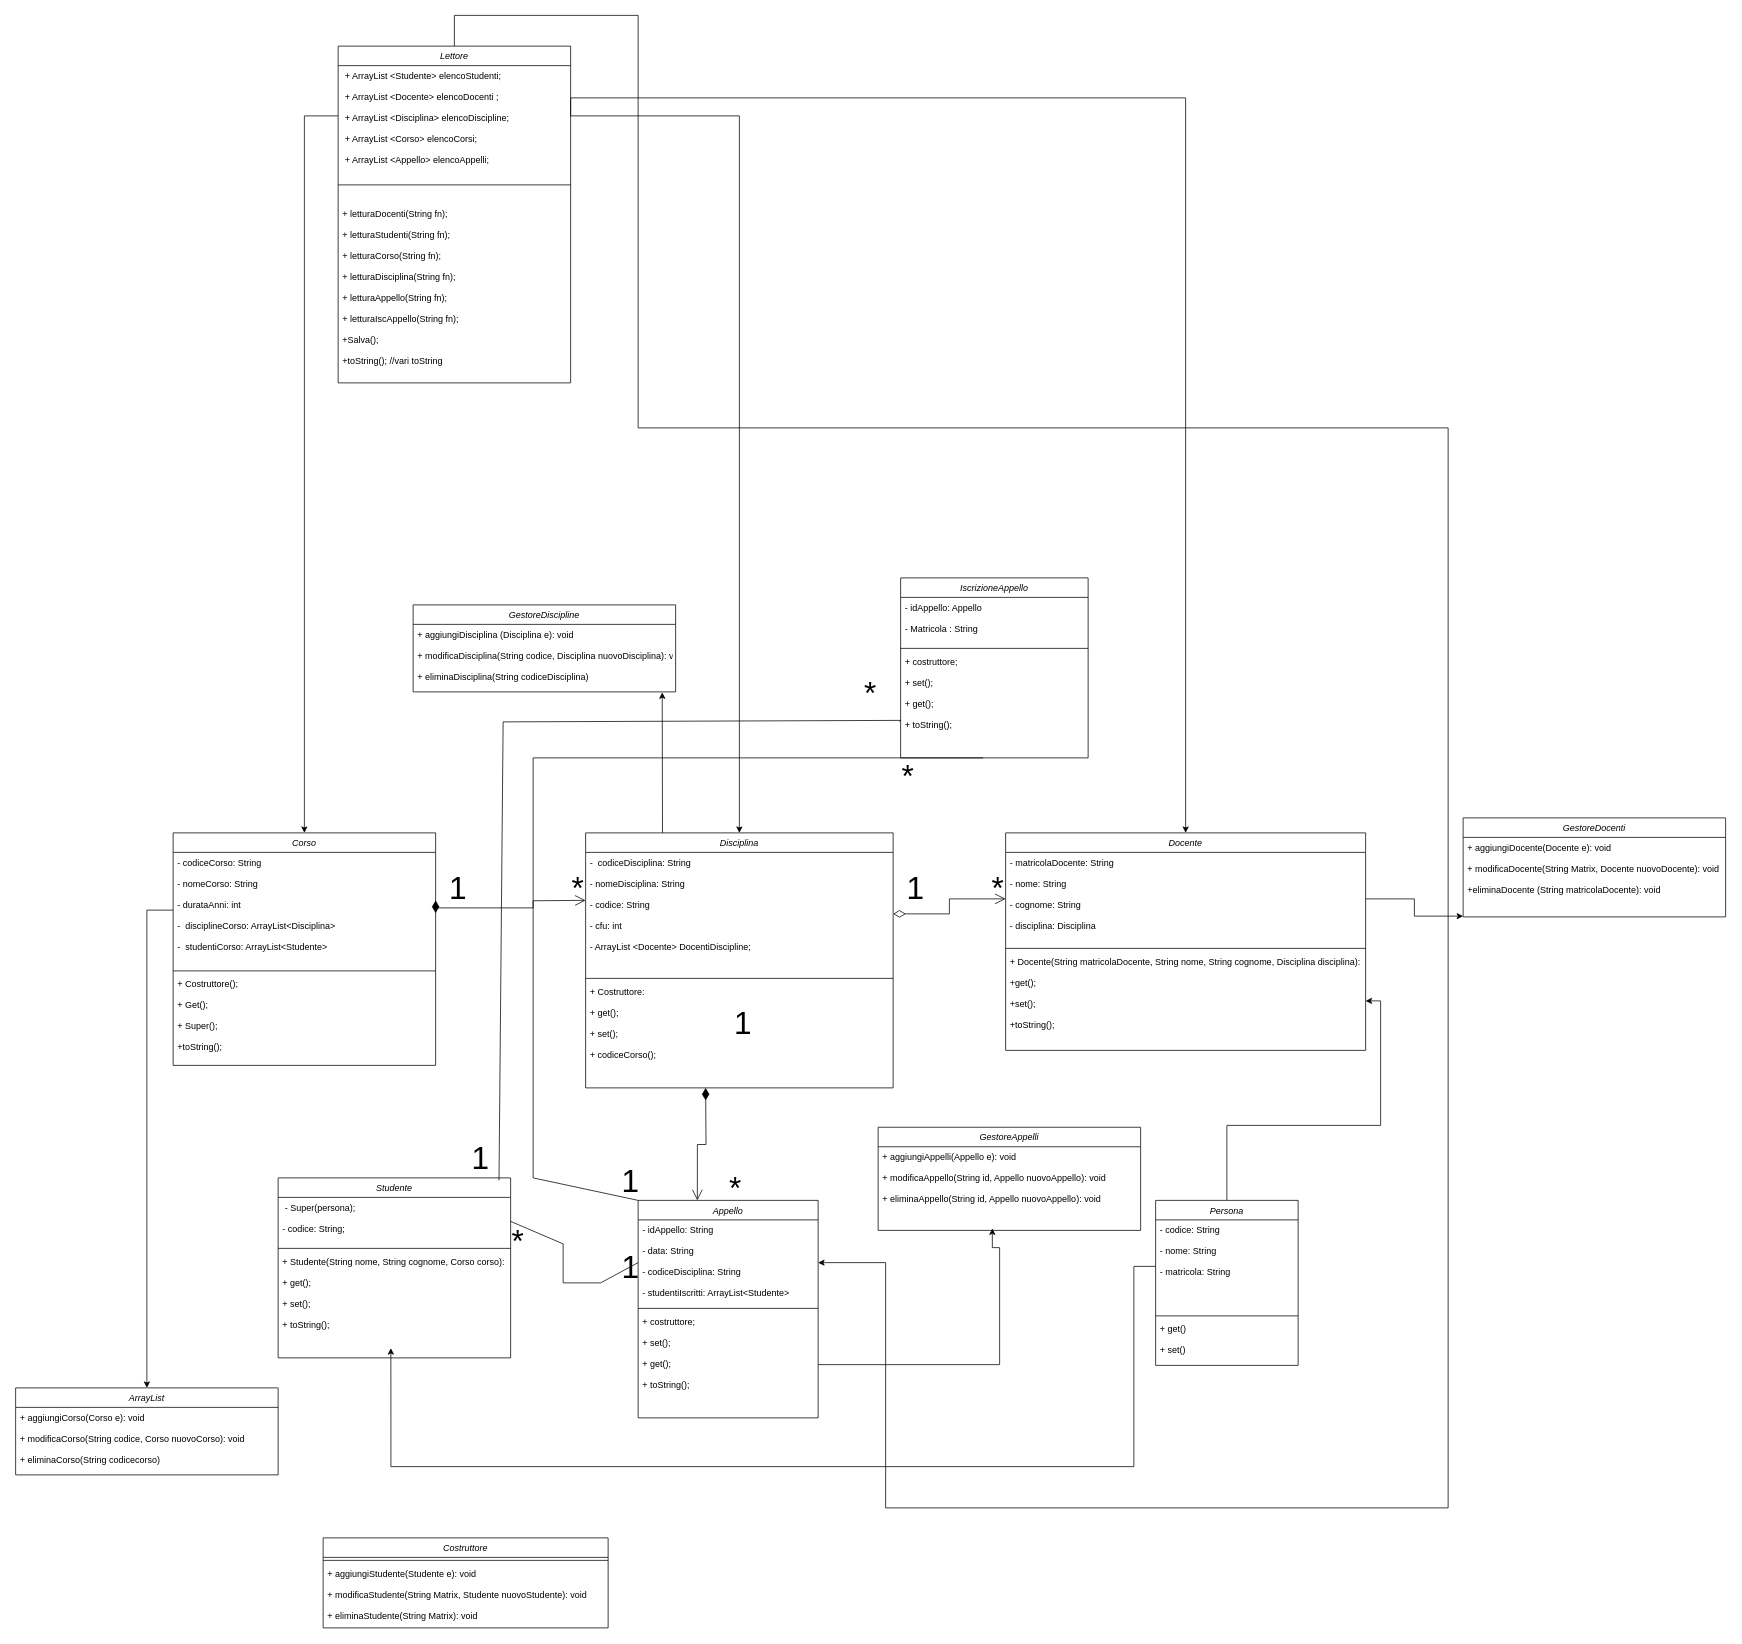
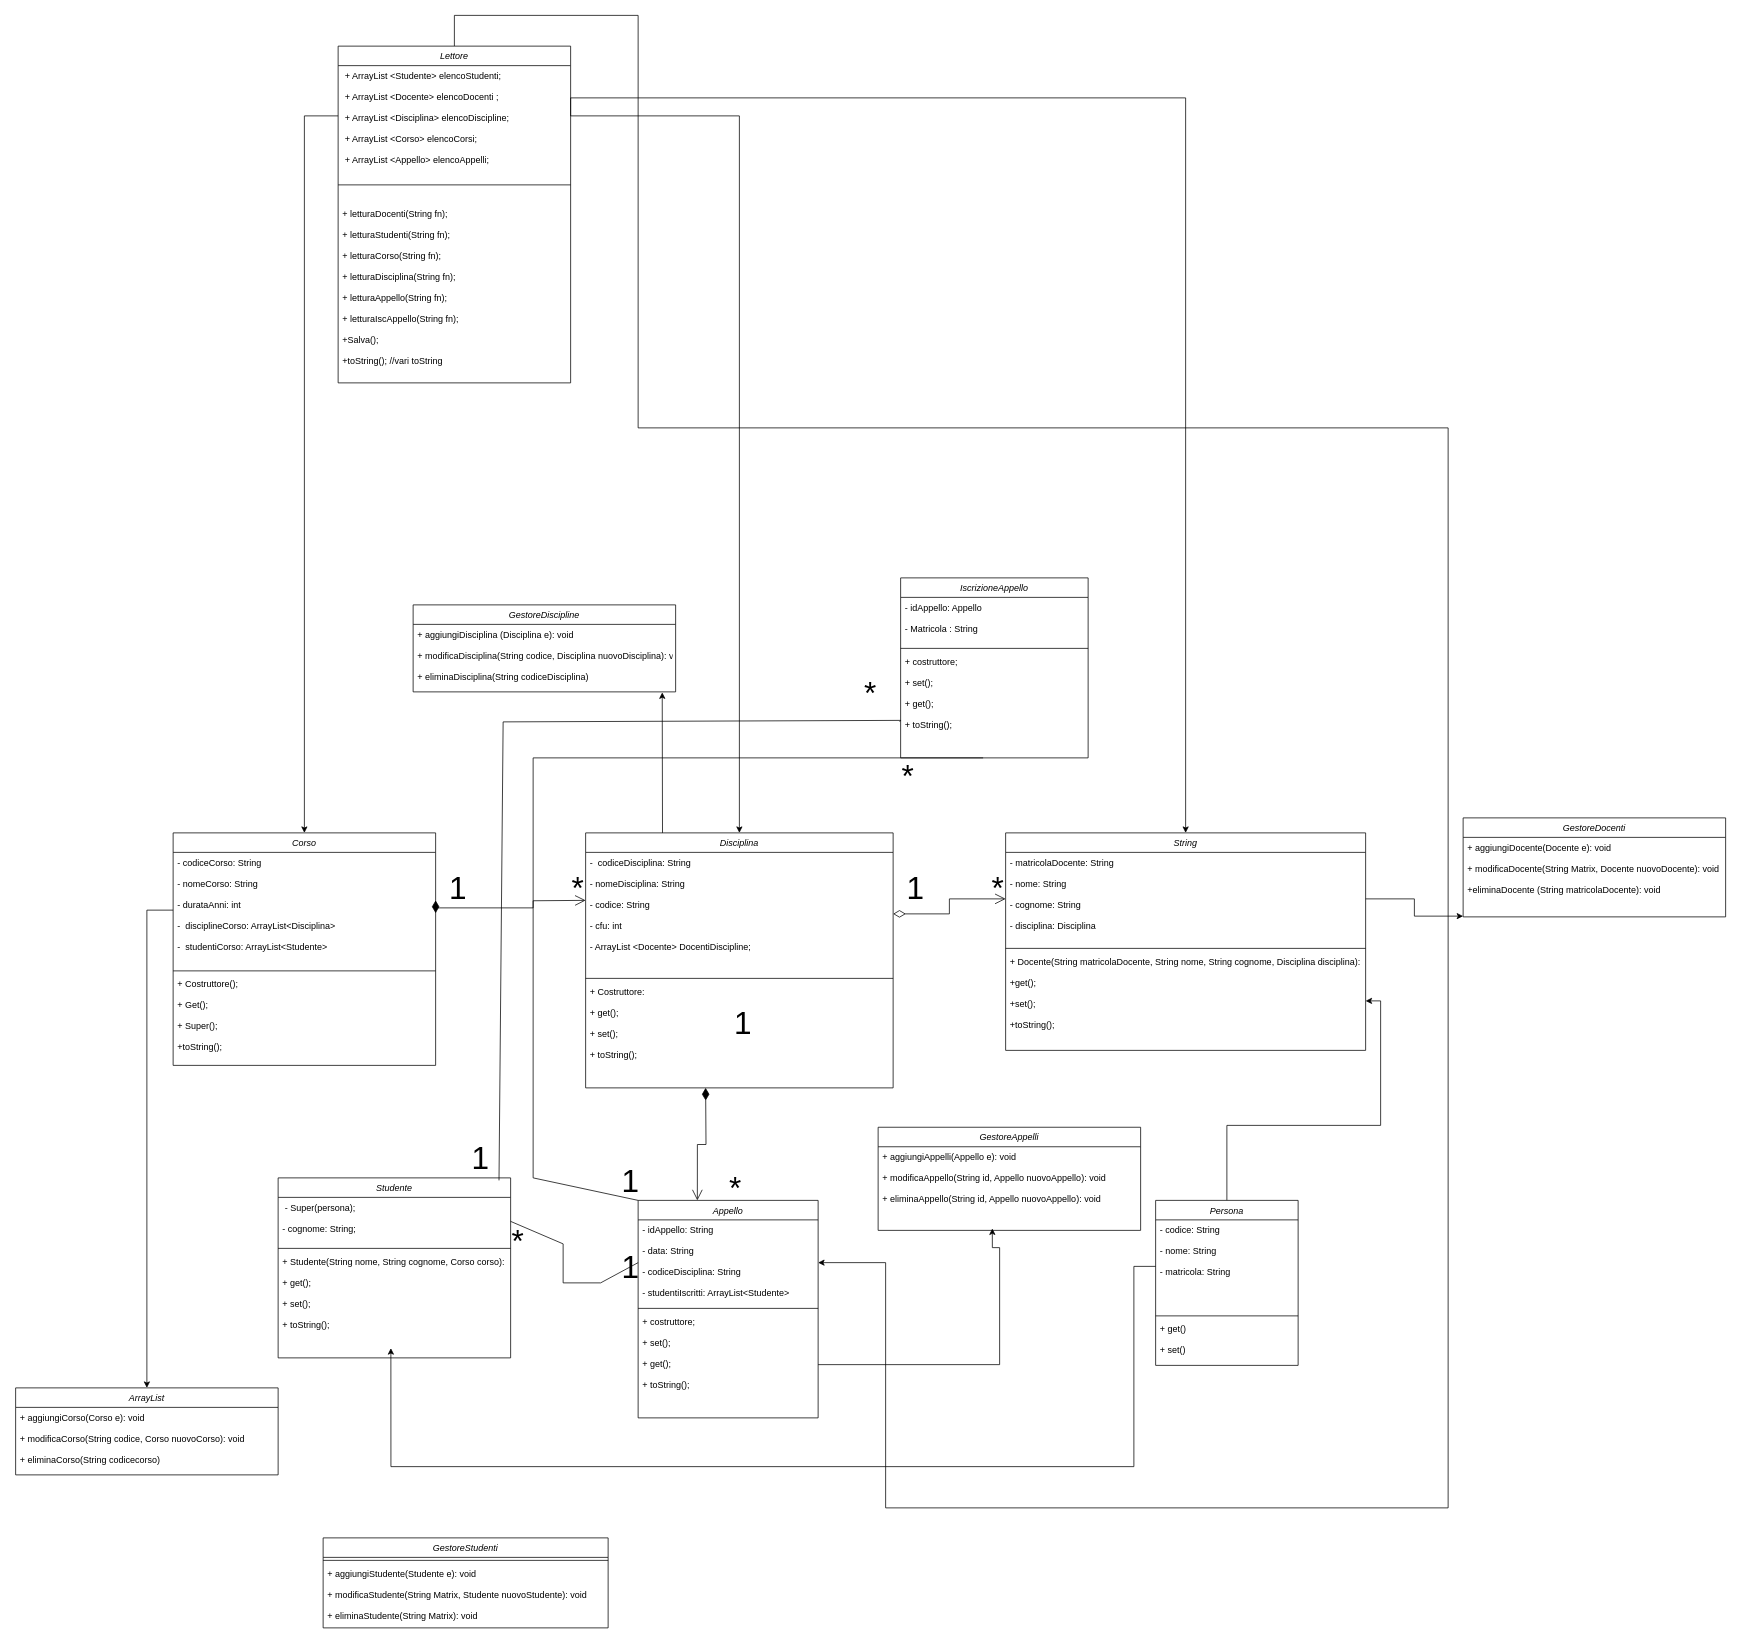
(1185, 843) -> (1185, 843)
(622, 992) -> (622, 992)
(323, 1208) -> (323, 1208)
(465, 1548) -> (465, 1548)
